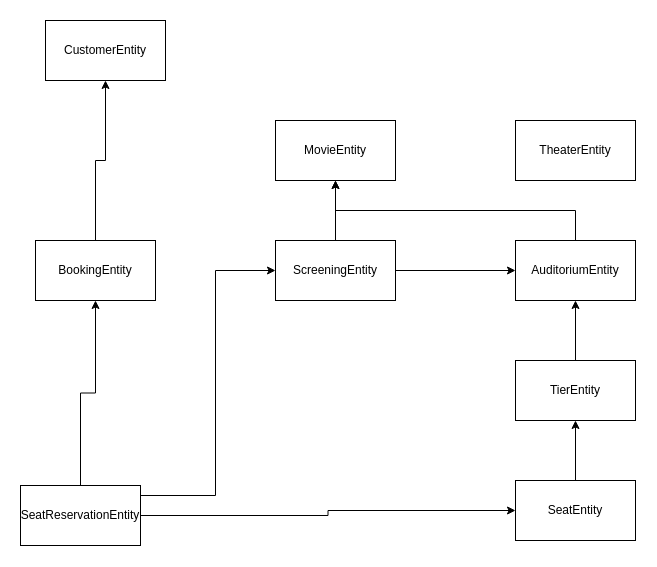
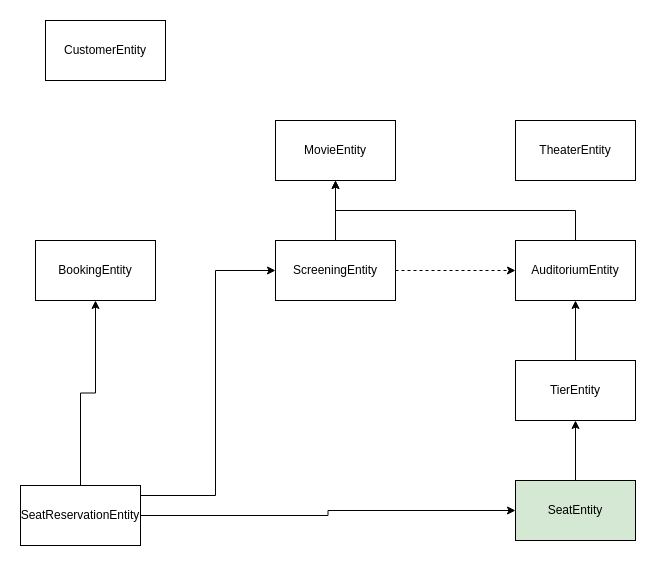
(97, 161) -> none
(452, 271) -> (452, 271)
(576, 511) -> (576, 511)
